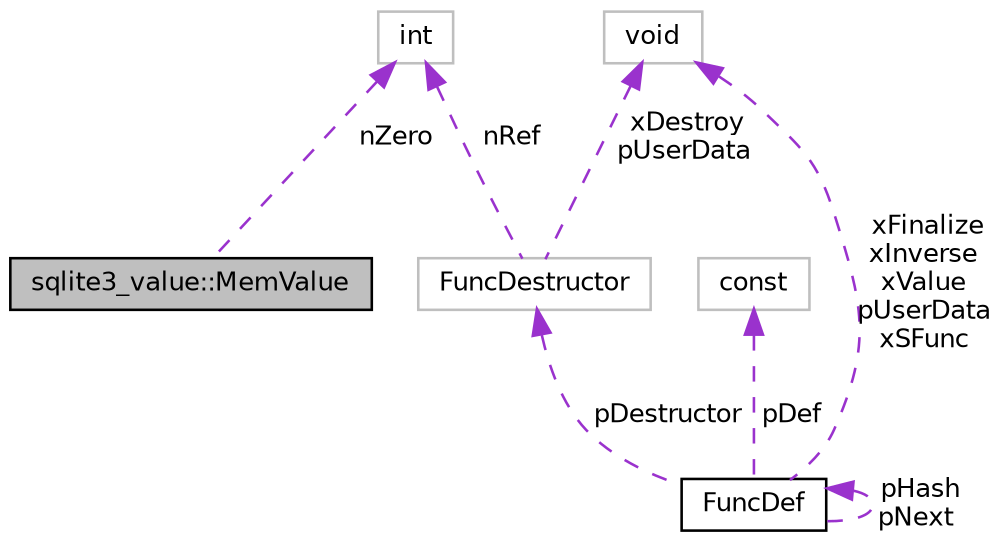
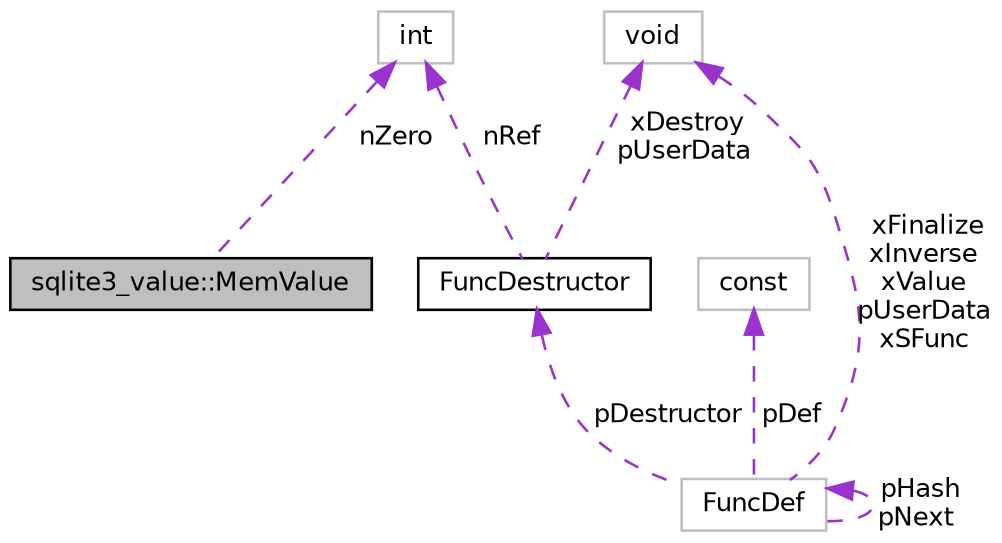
(534, 284) -> (534, 284)
(754, 505) -> (754, 505)
